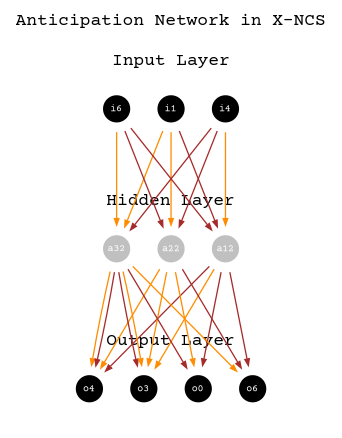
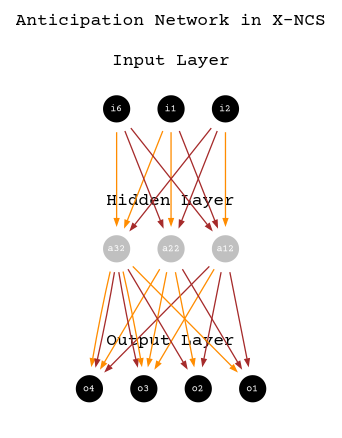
(225, 109) -> (225, 109)
(198, 389) -> (198, 389)
(253, 389) -> (253, 389)
